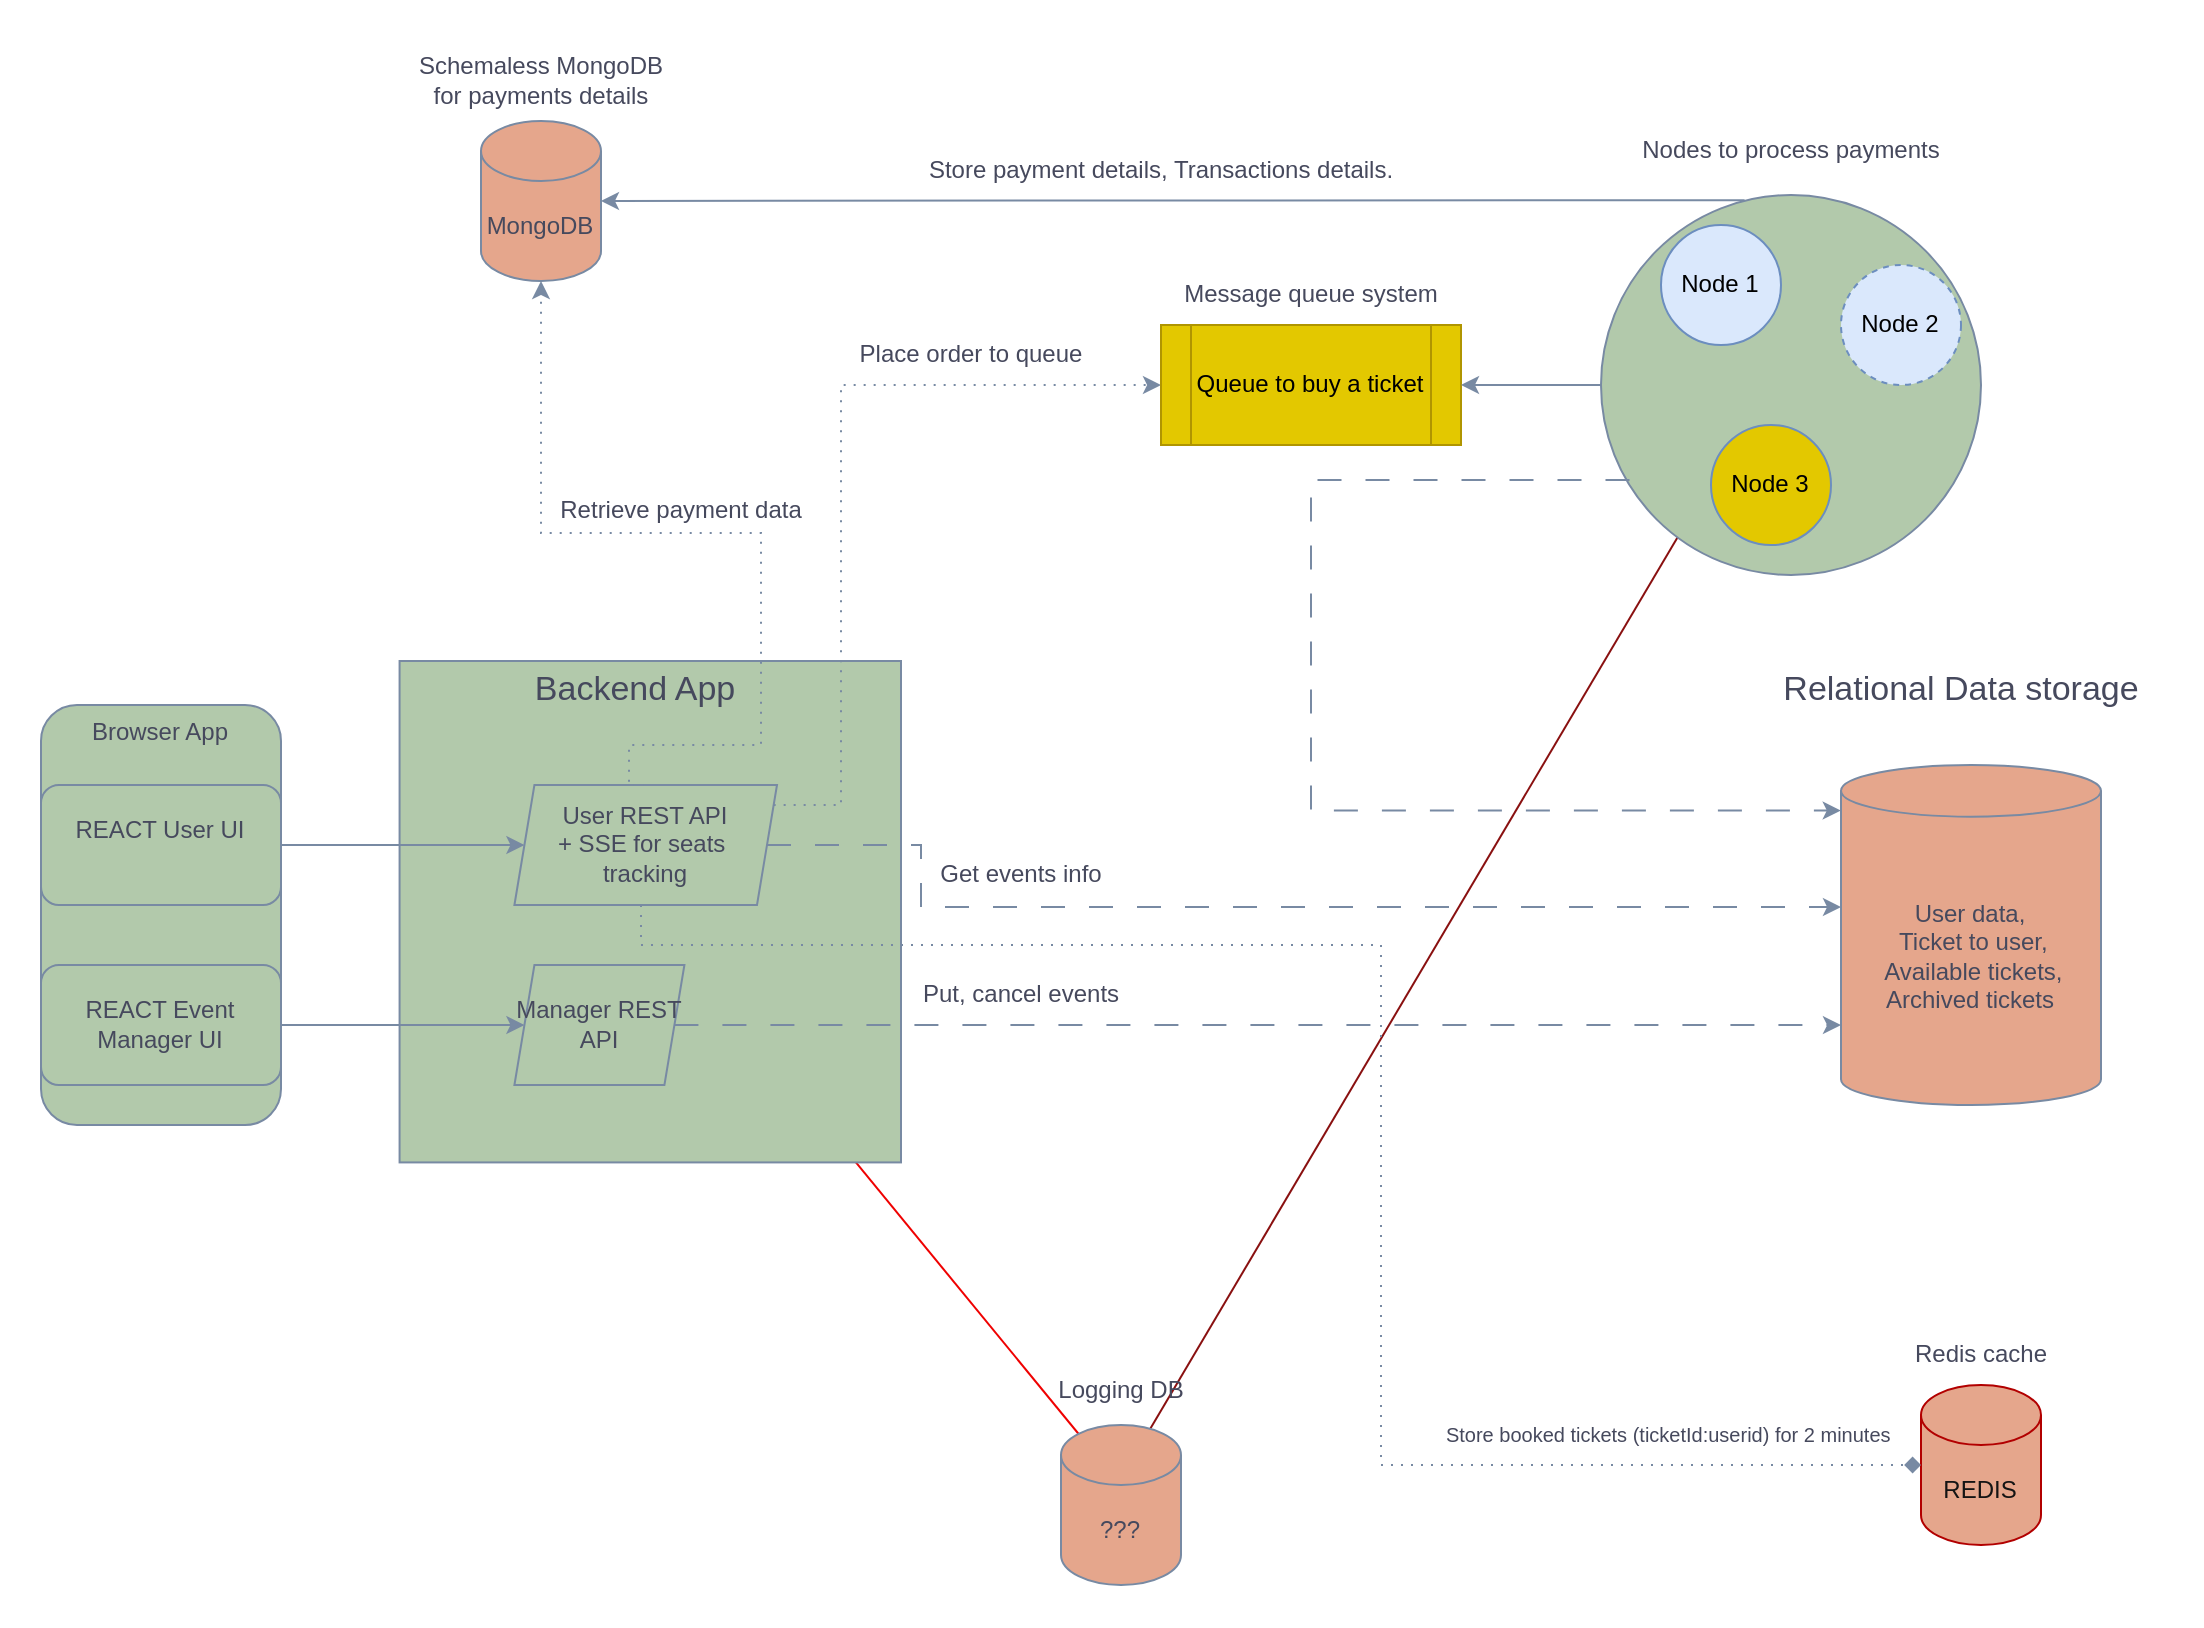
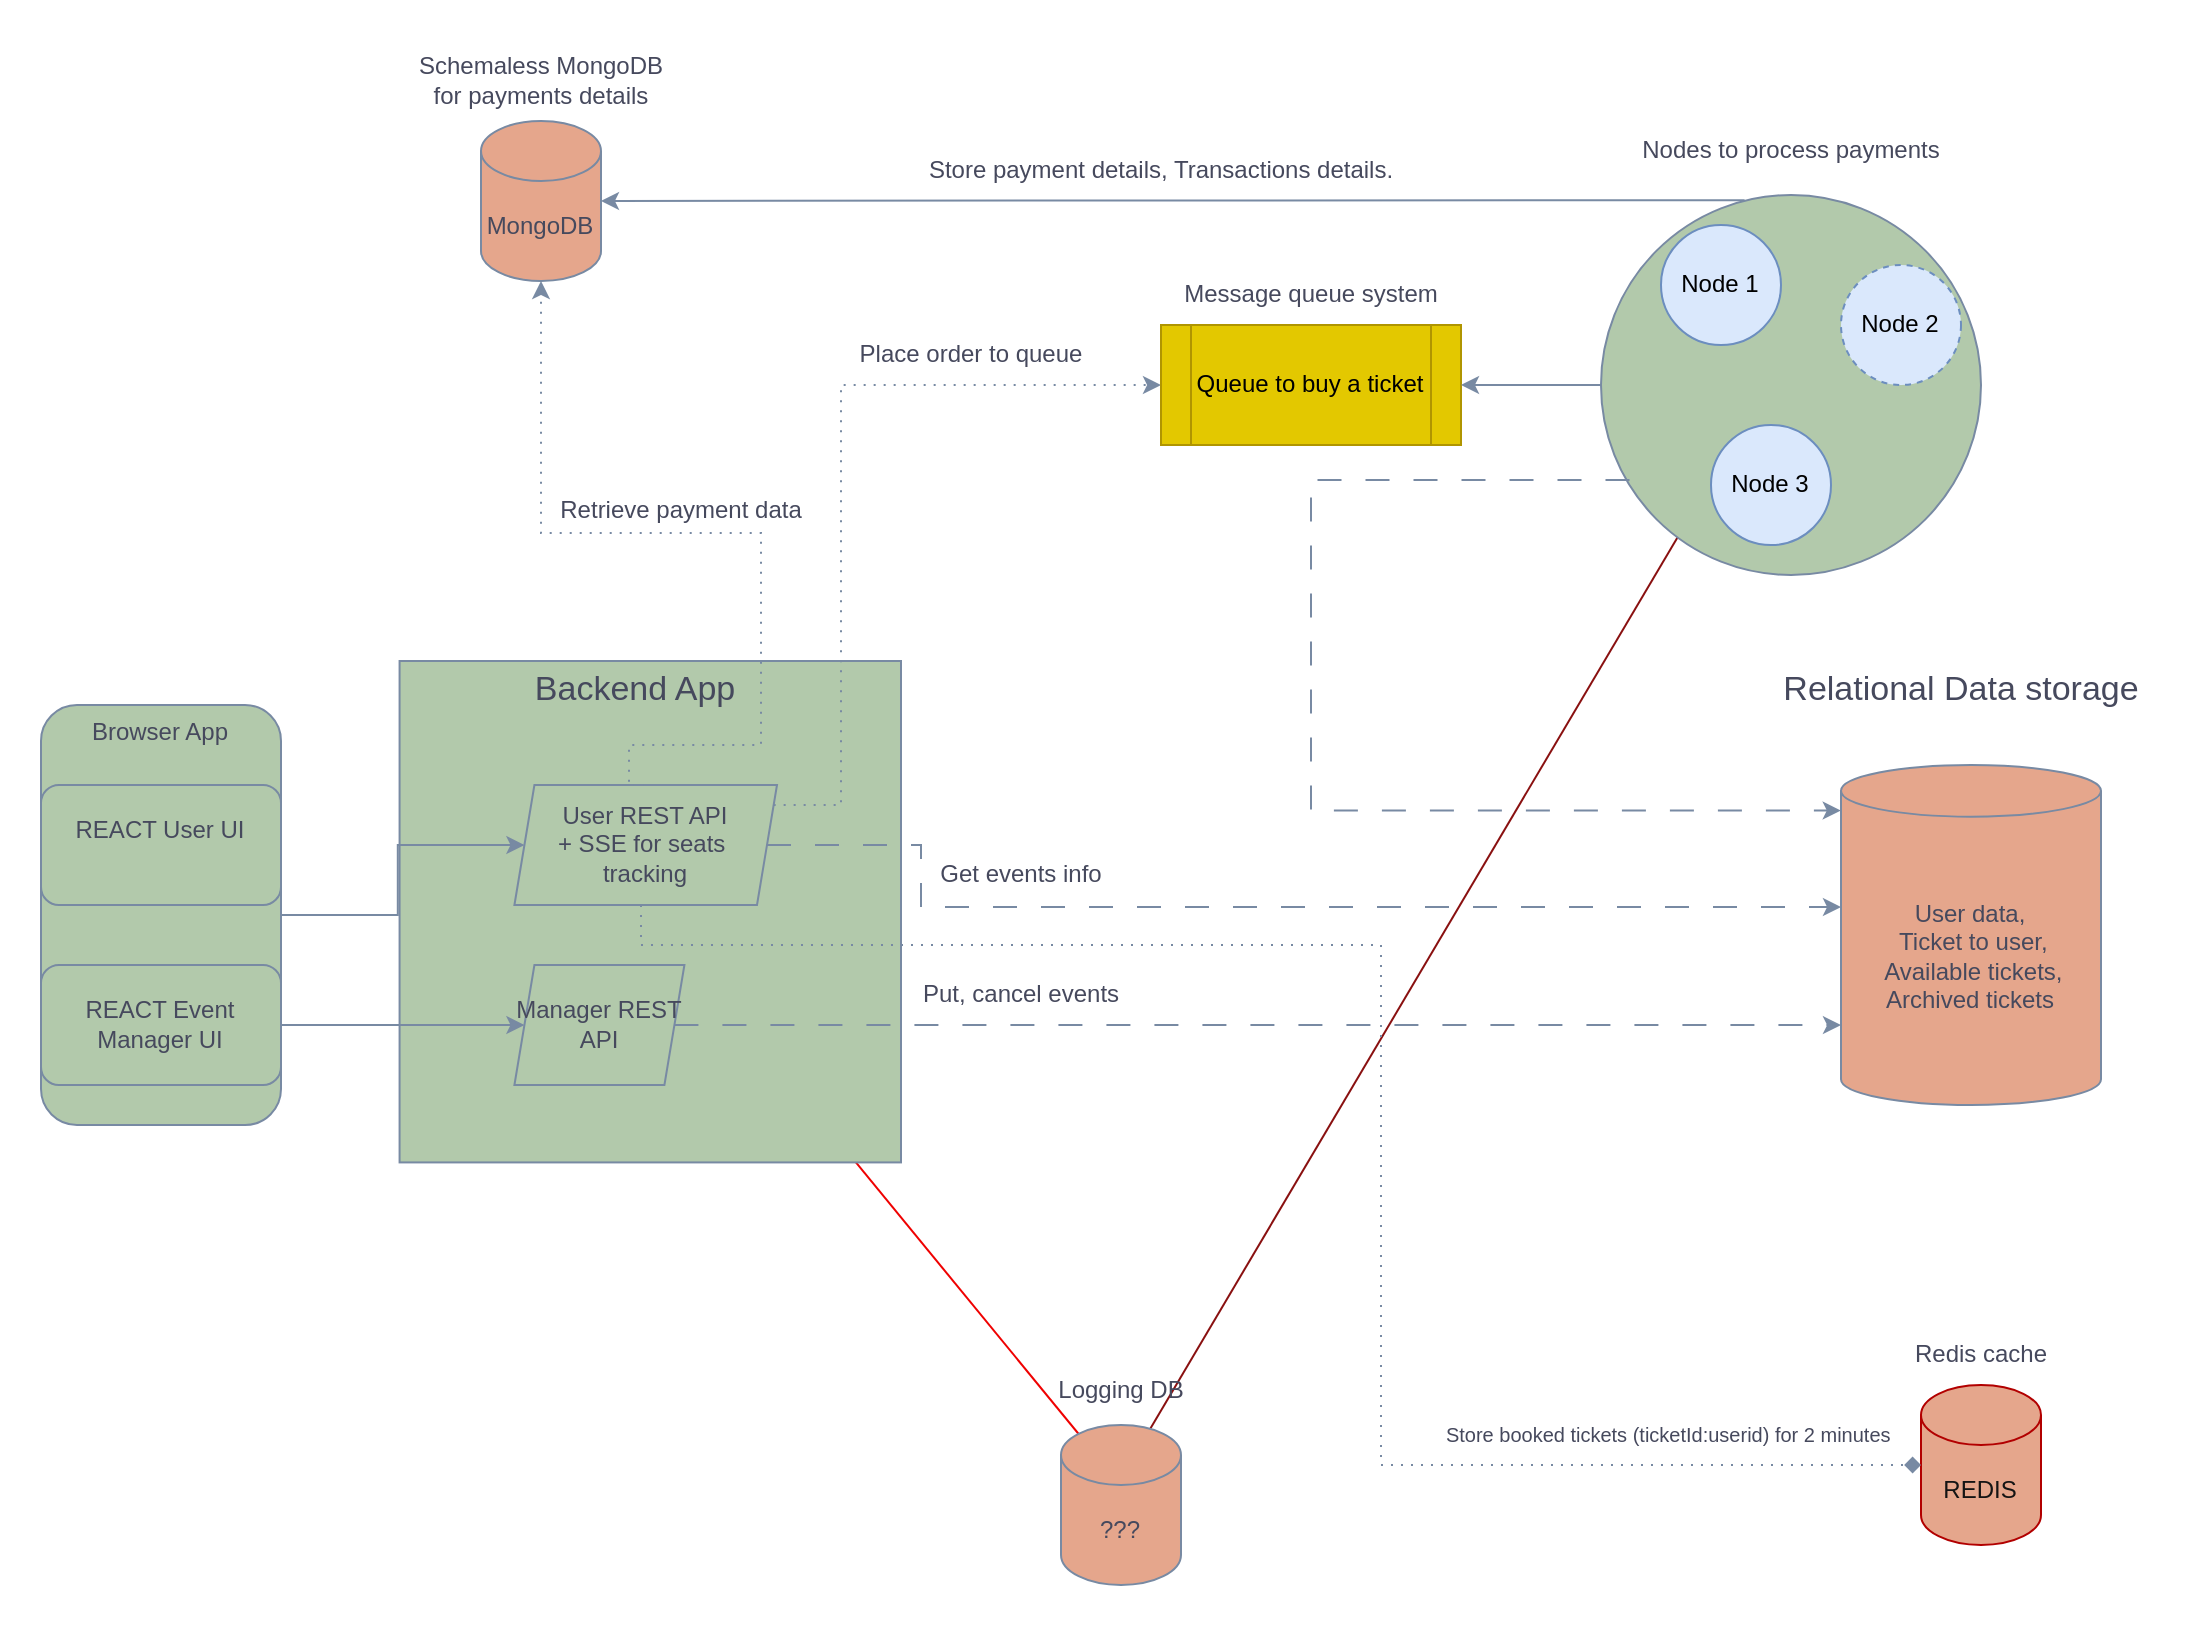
(1771, 485) -> (1771, 485)
(340, 845) -> (376, 915)
